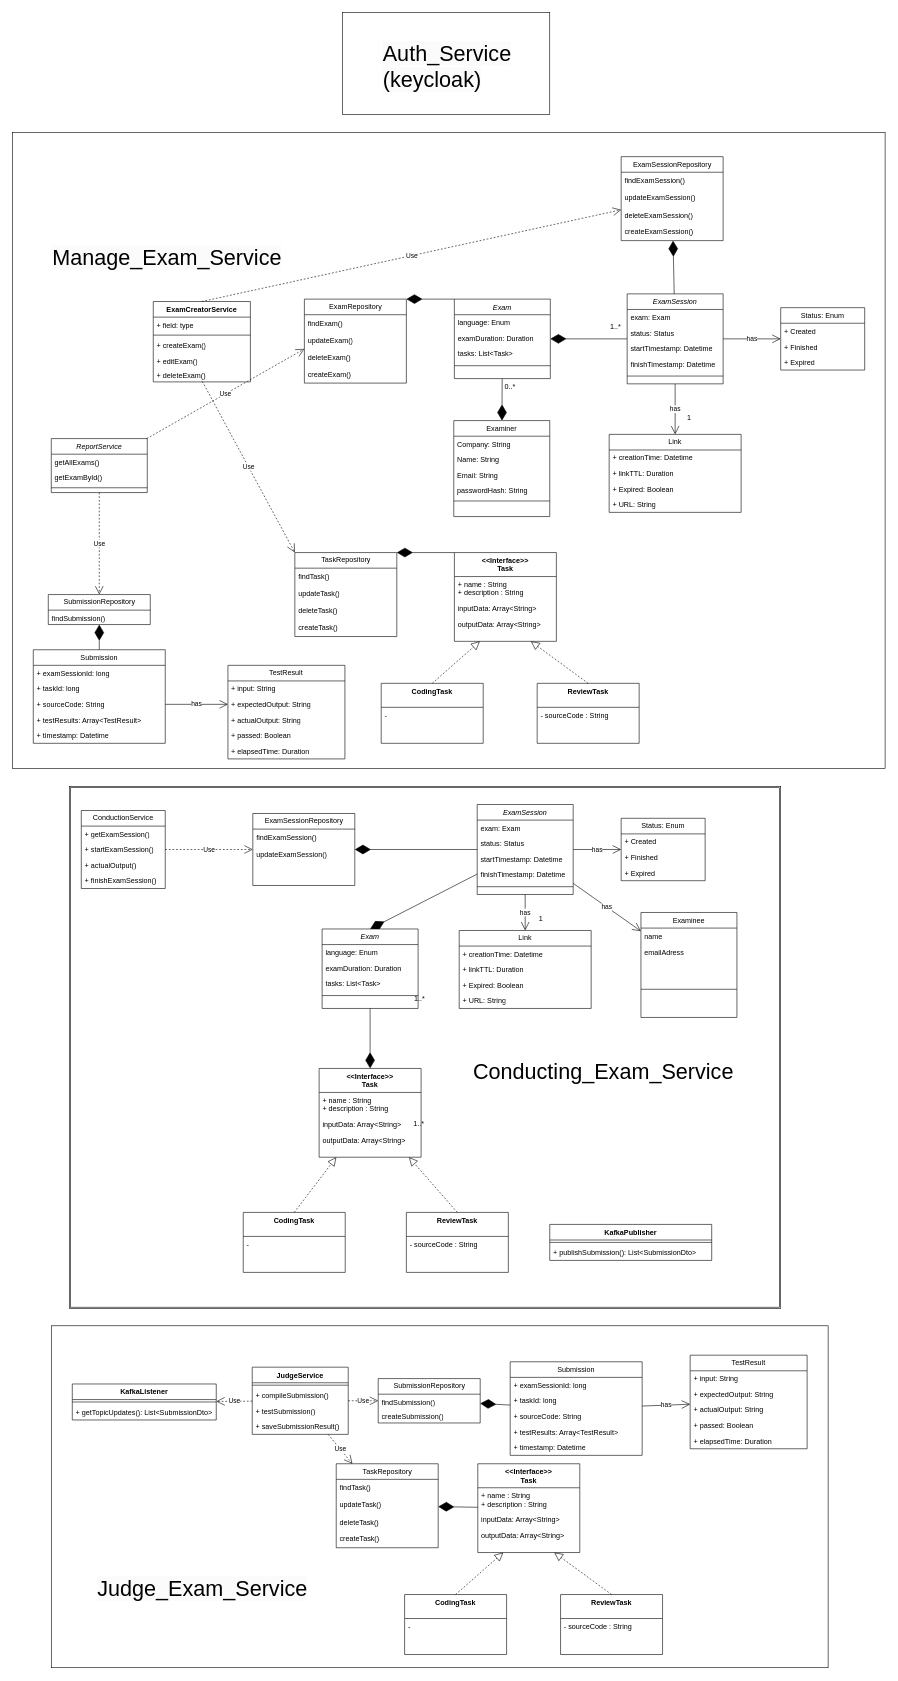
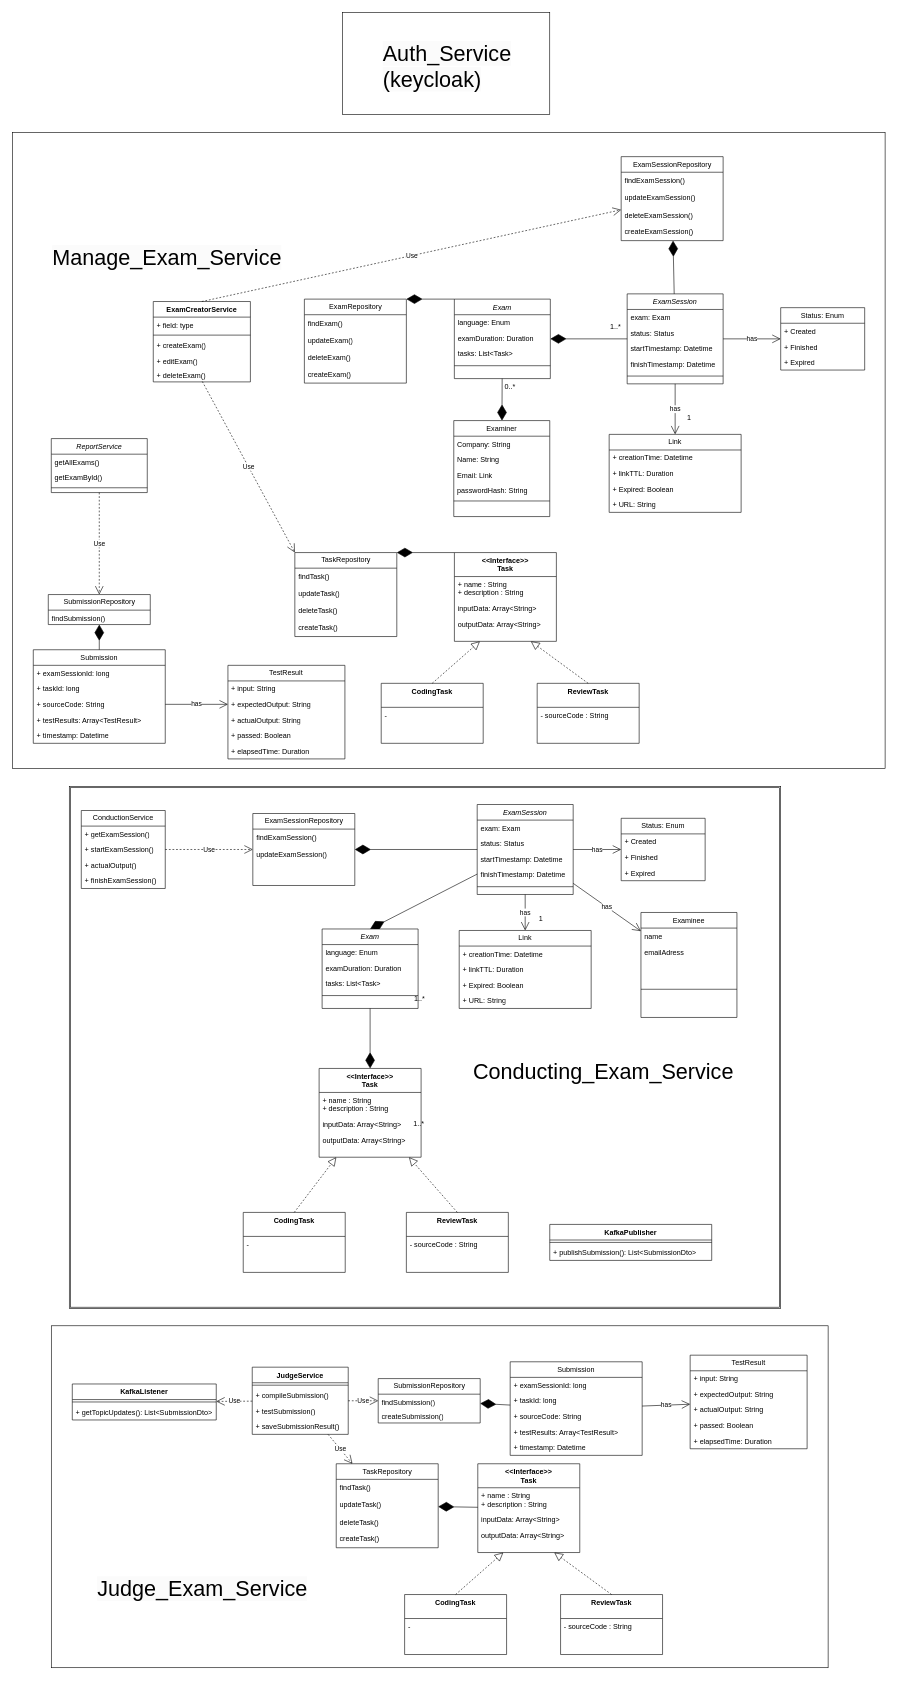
(195, 411) -> none
(479, 475) -> (475, 475)
